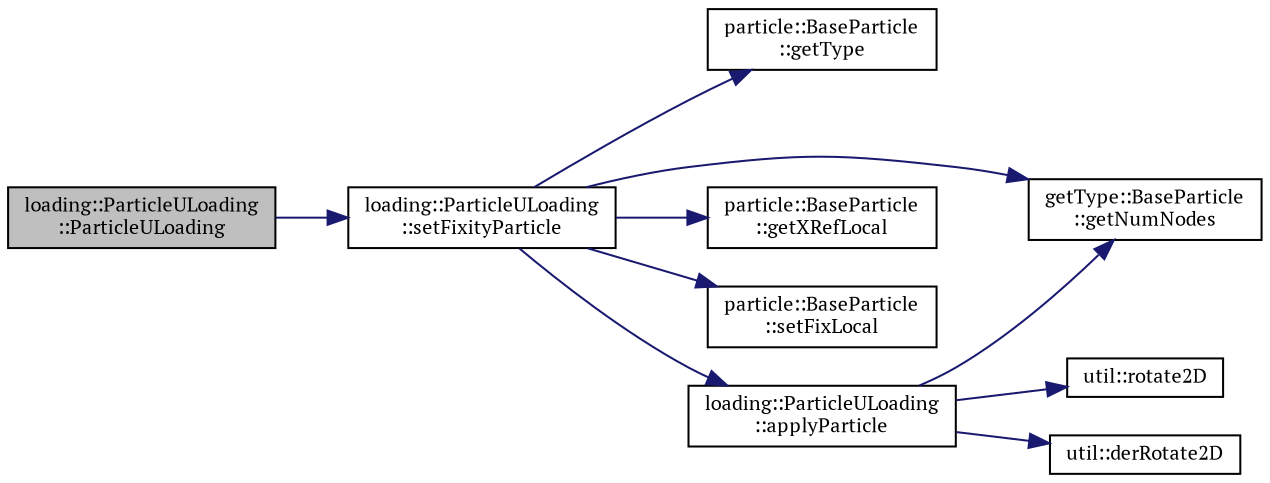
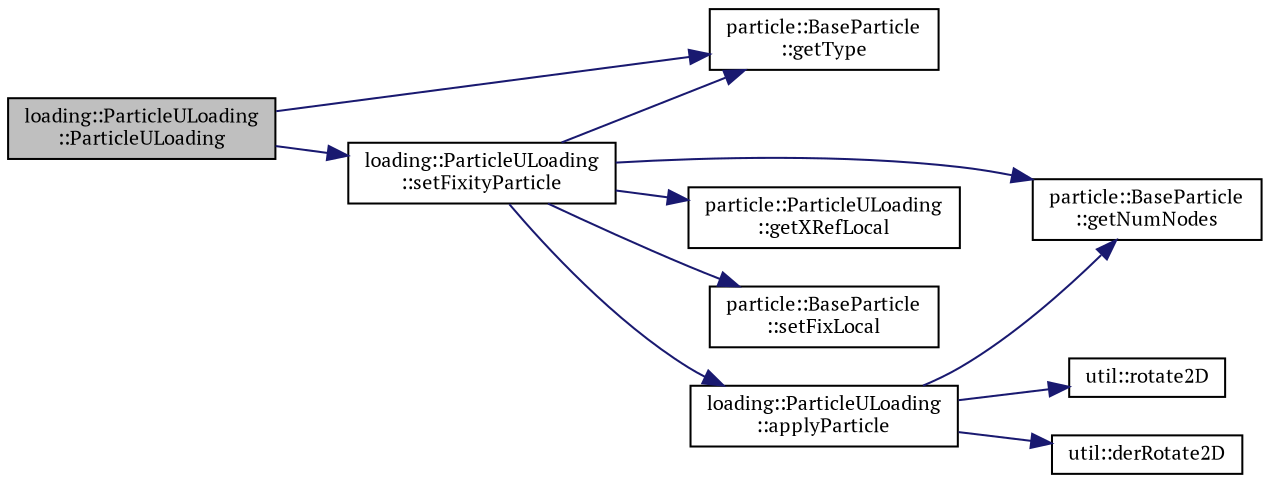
none -> (483, 84)
(1145, 210) -> (1147, 210)
(822, 218) -> (824, 218)
